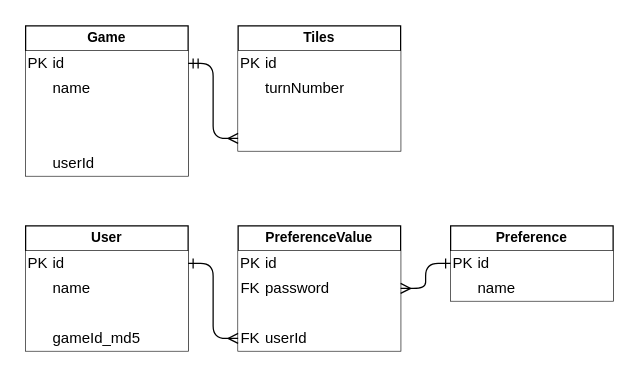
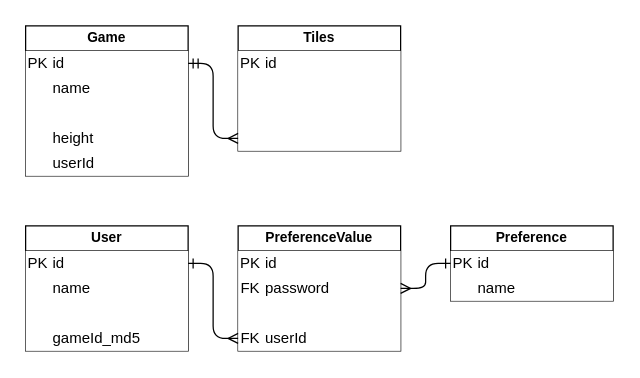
(332, 88) -> none
none -> (119, 138)
